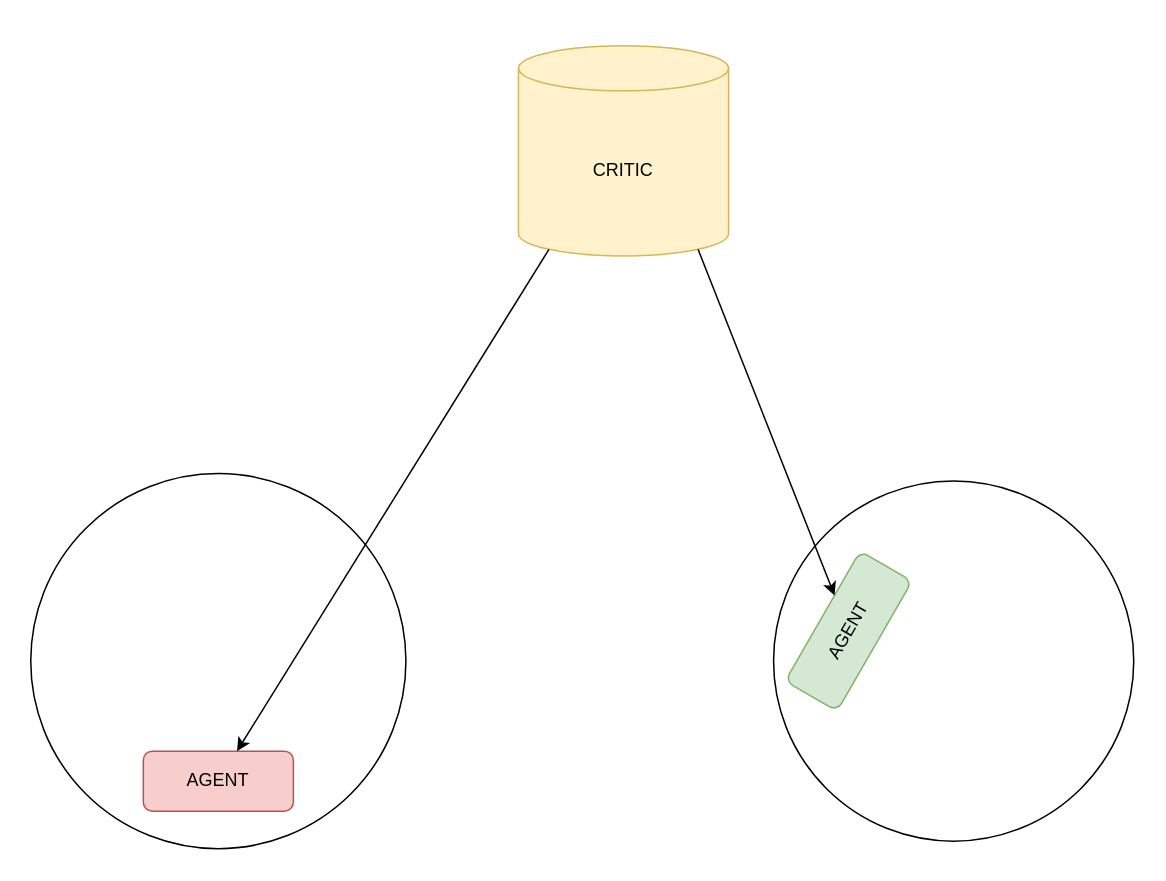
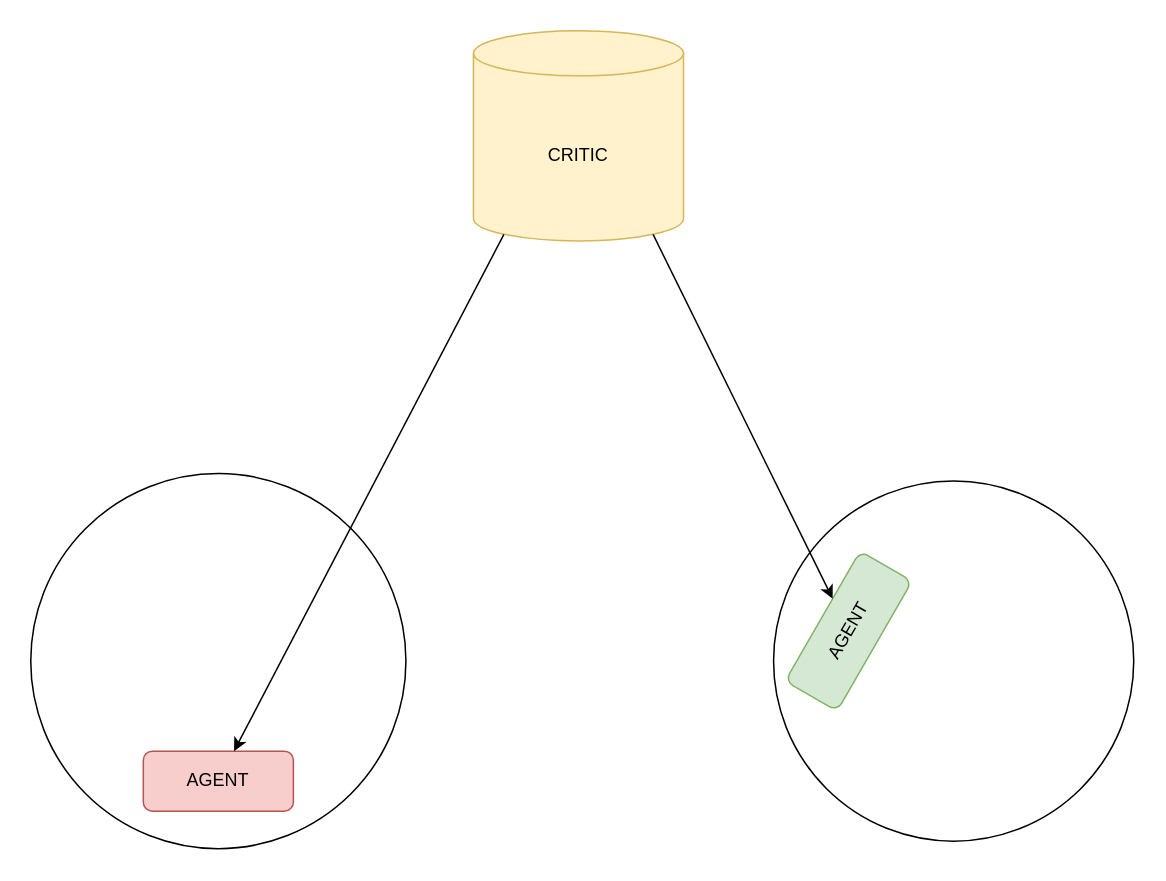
(623, 151) -> (578, 136)
